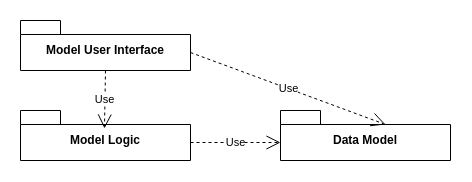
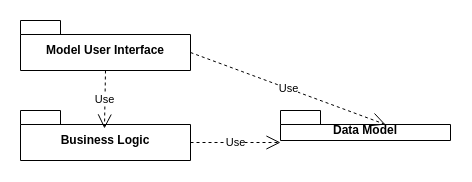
(366, 136) -> (366, 126)
(106, 141) -> (106, 141)
